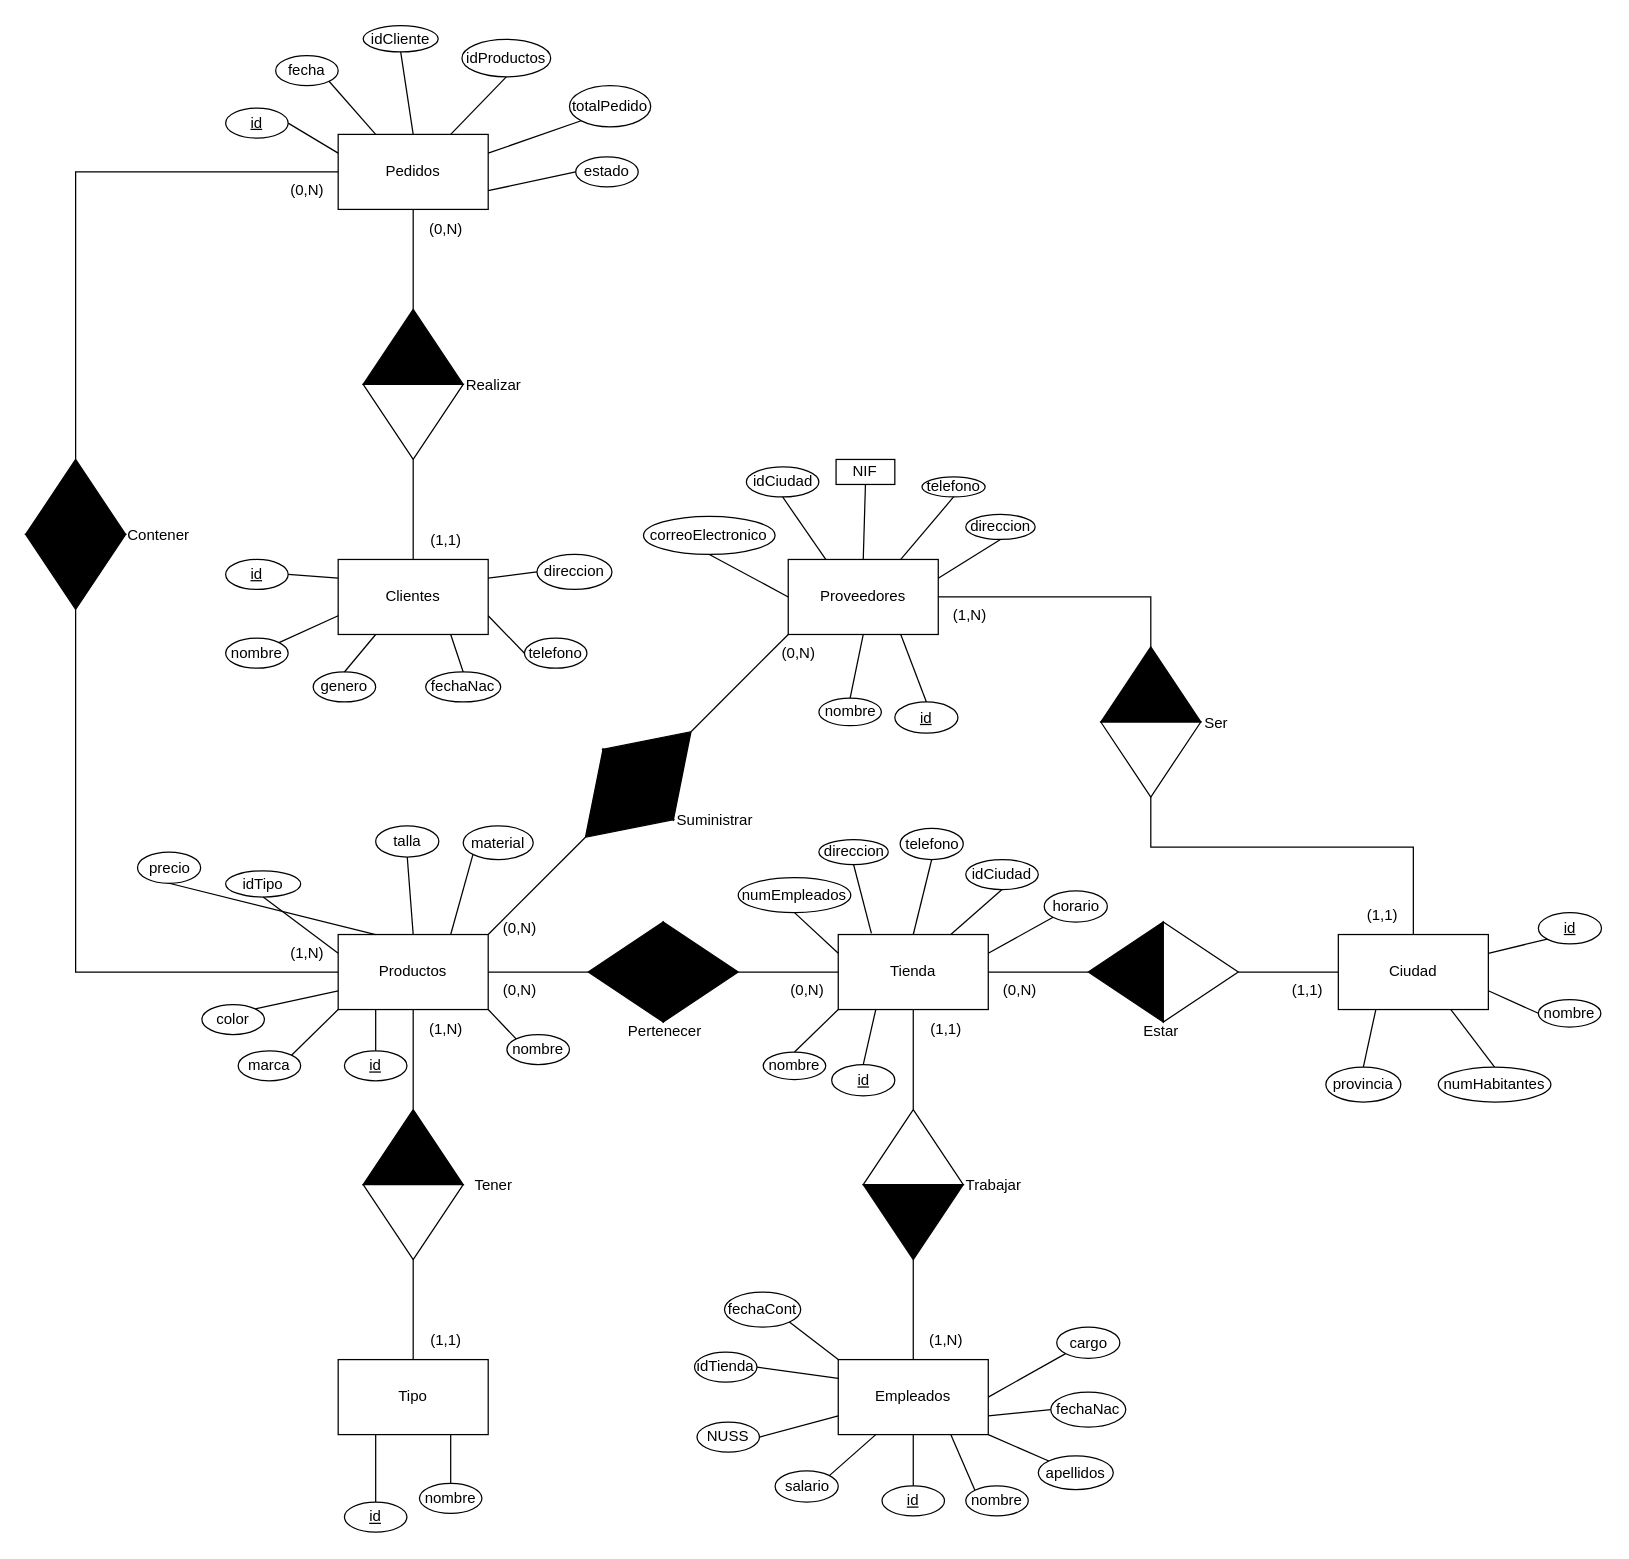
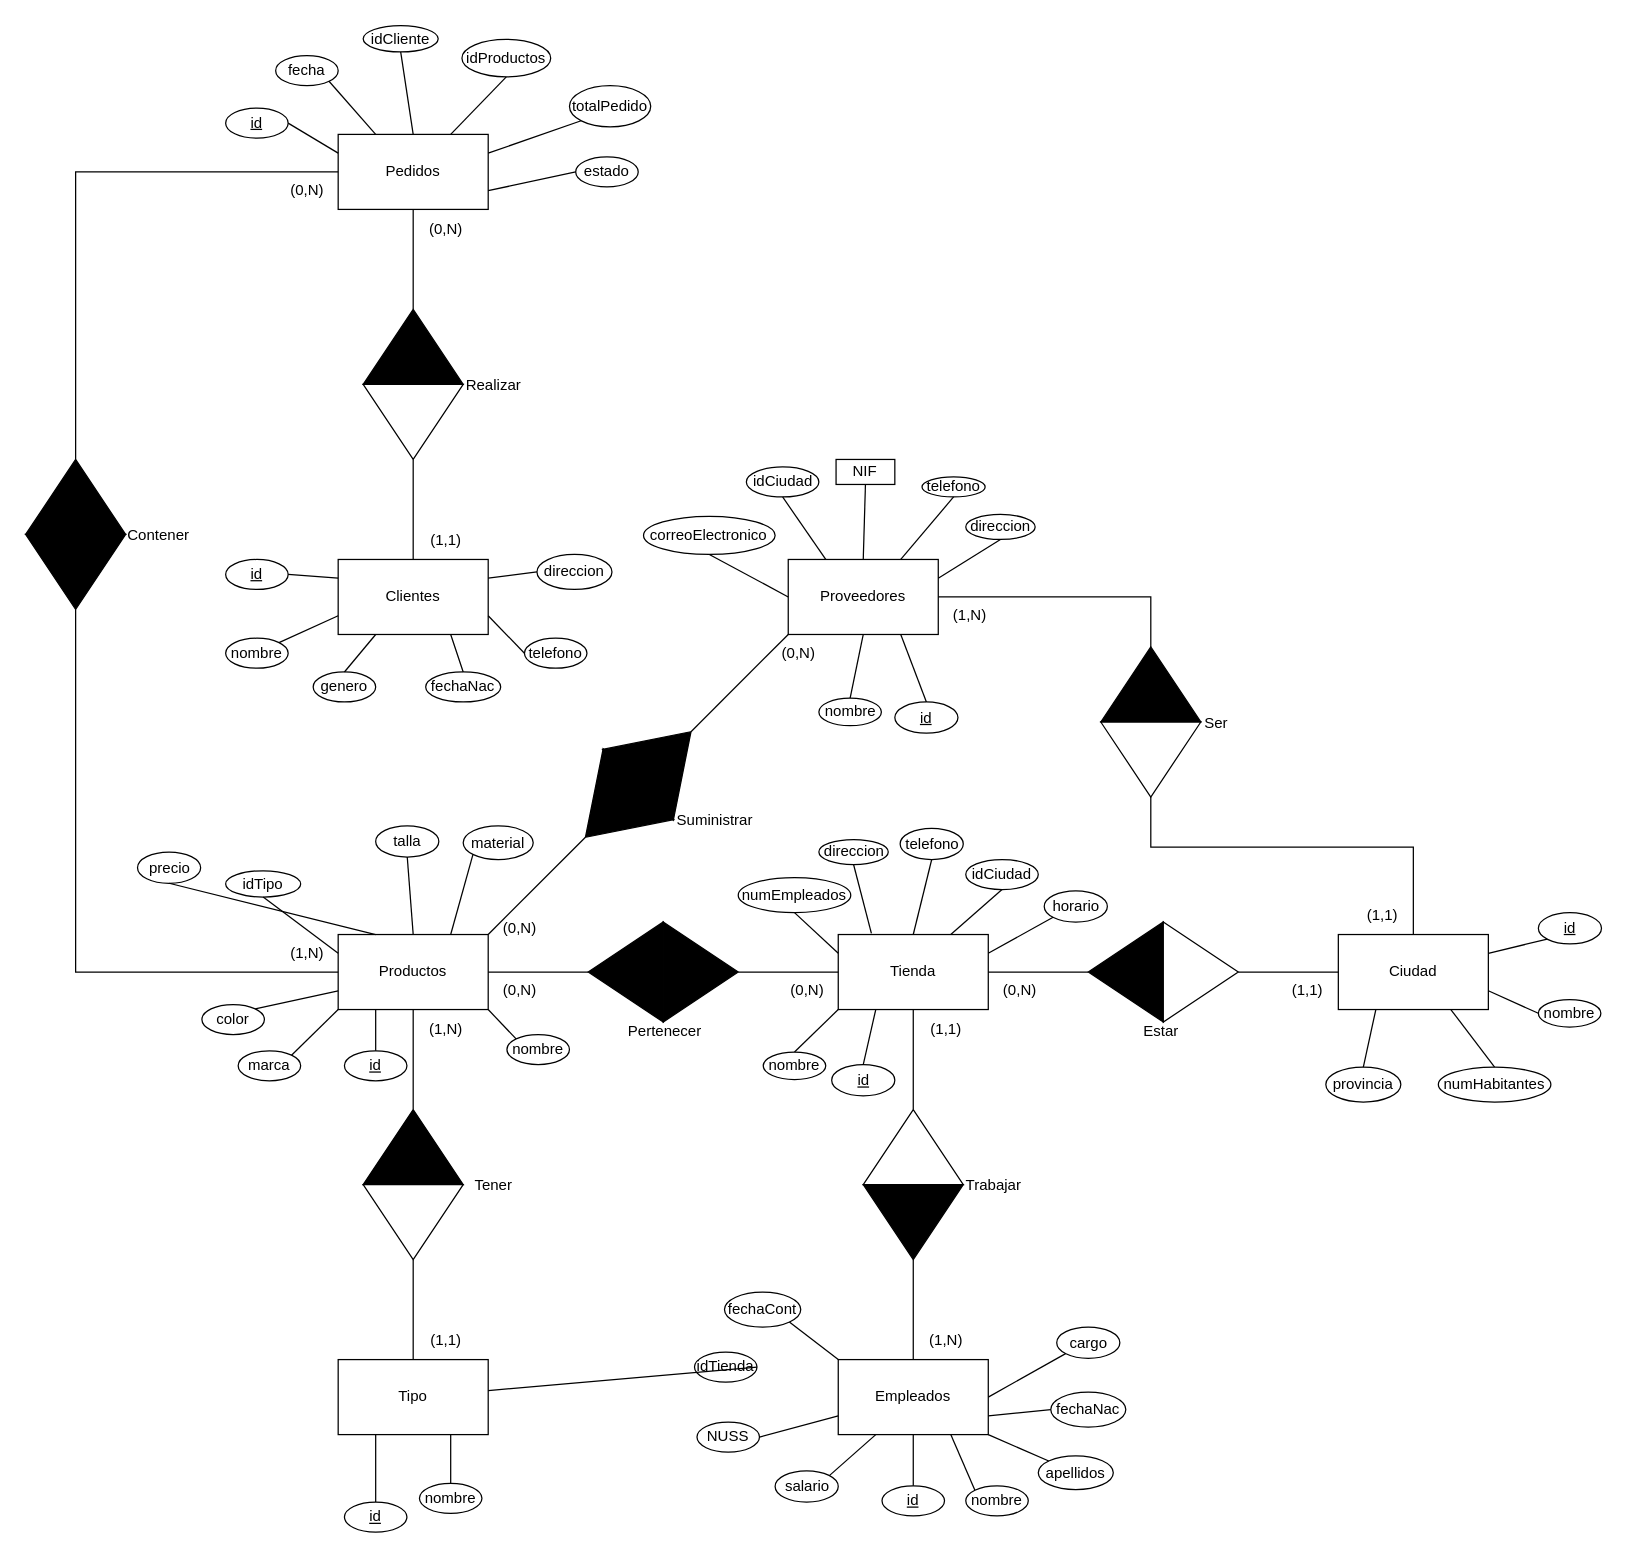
(798, 1373) -> (623, 1379)
